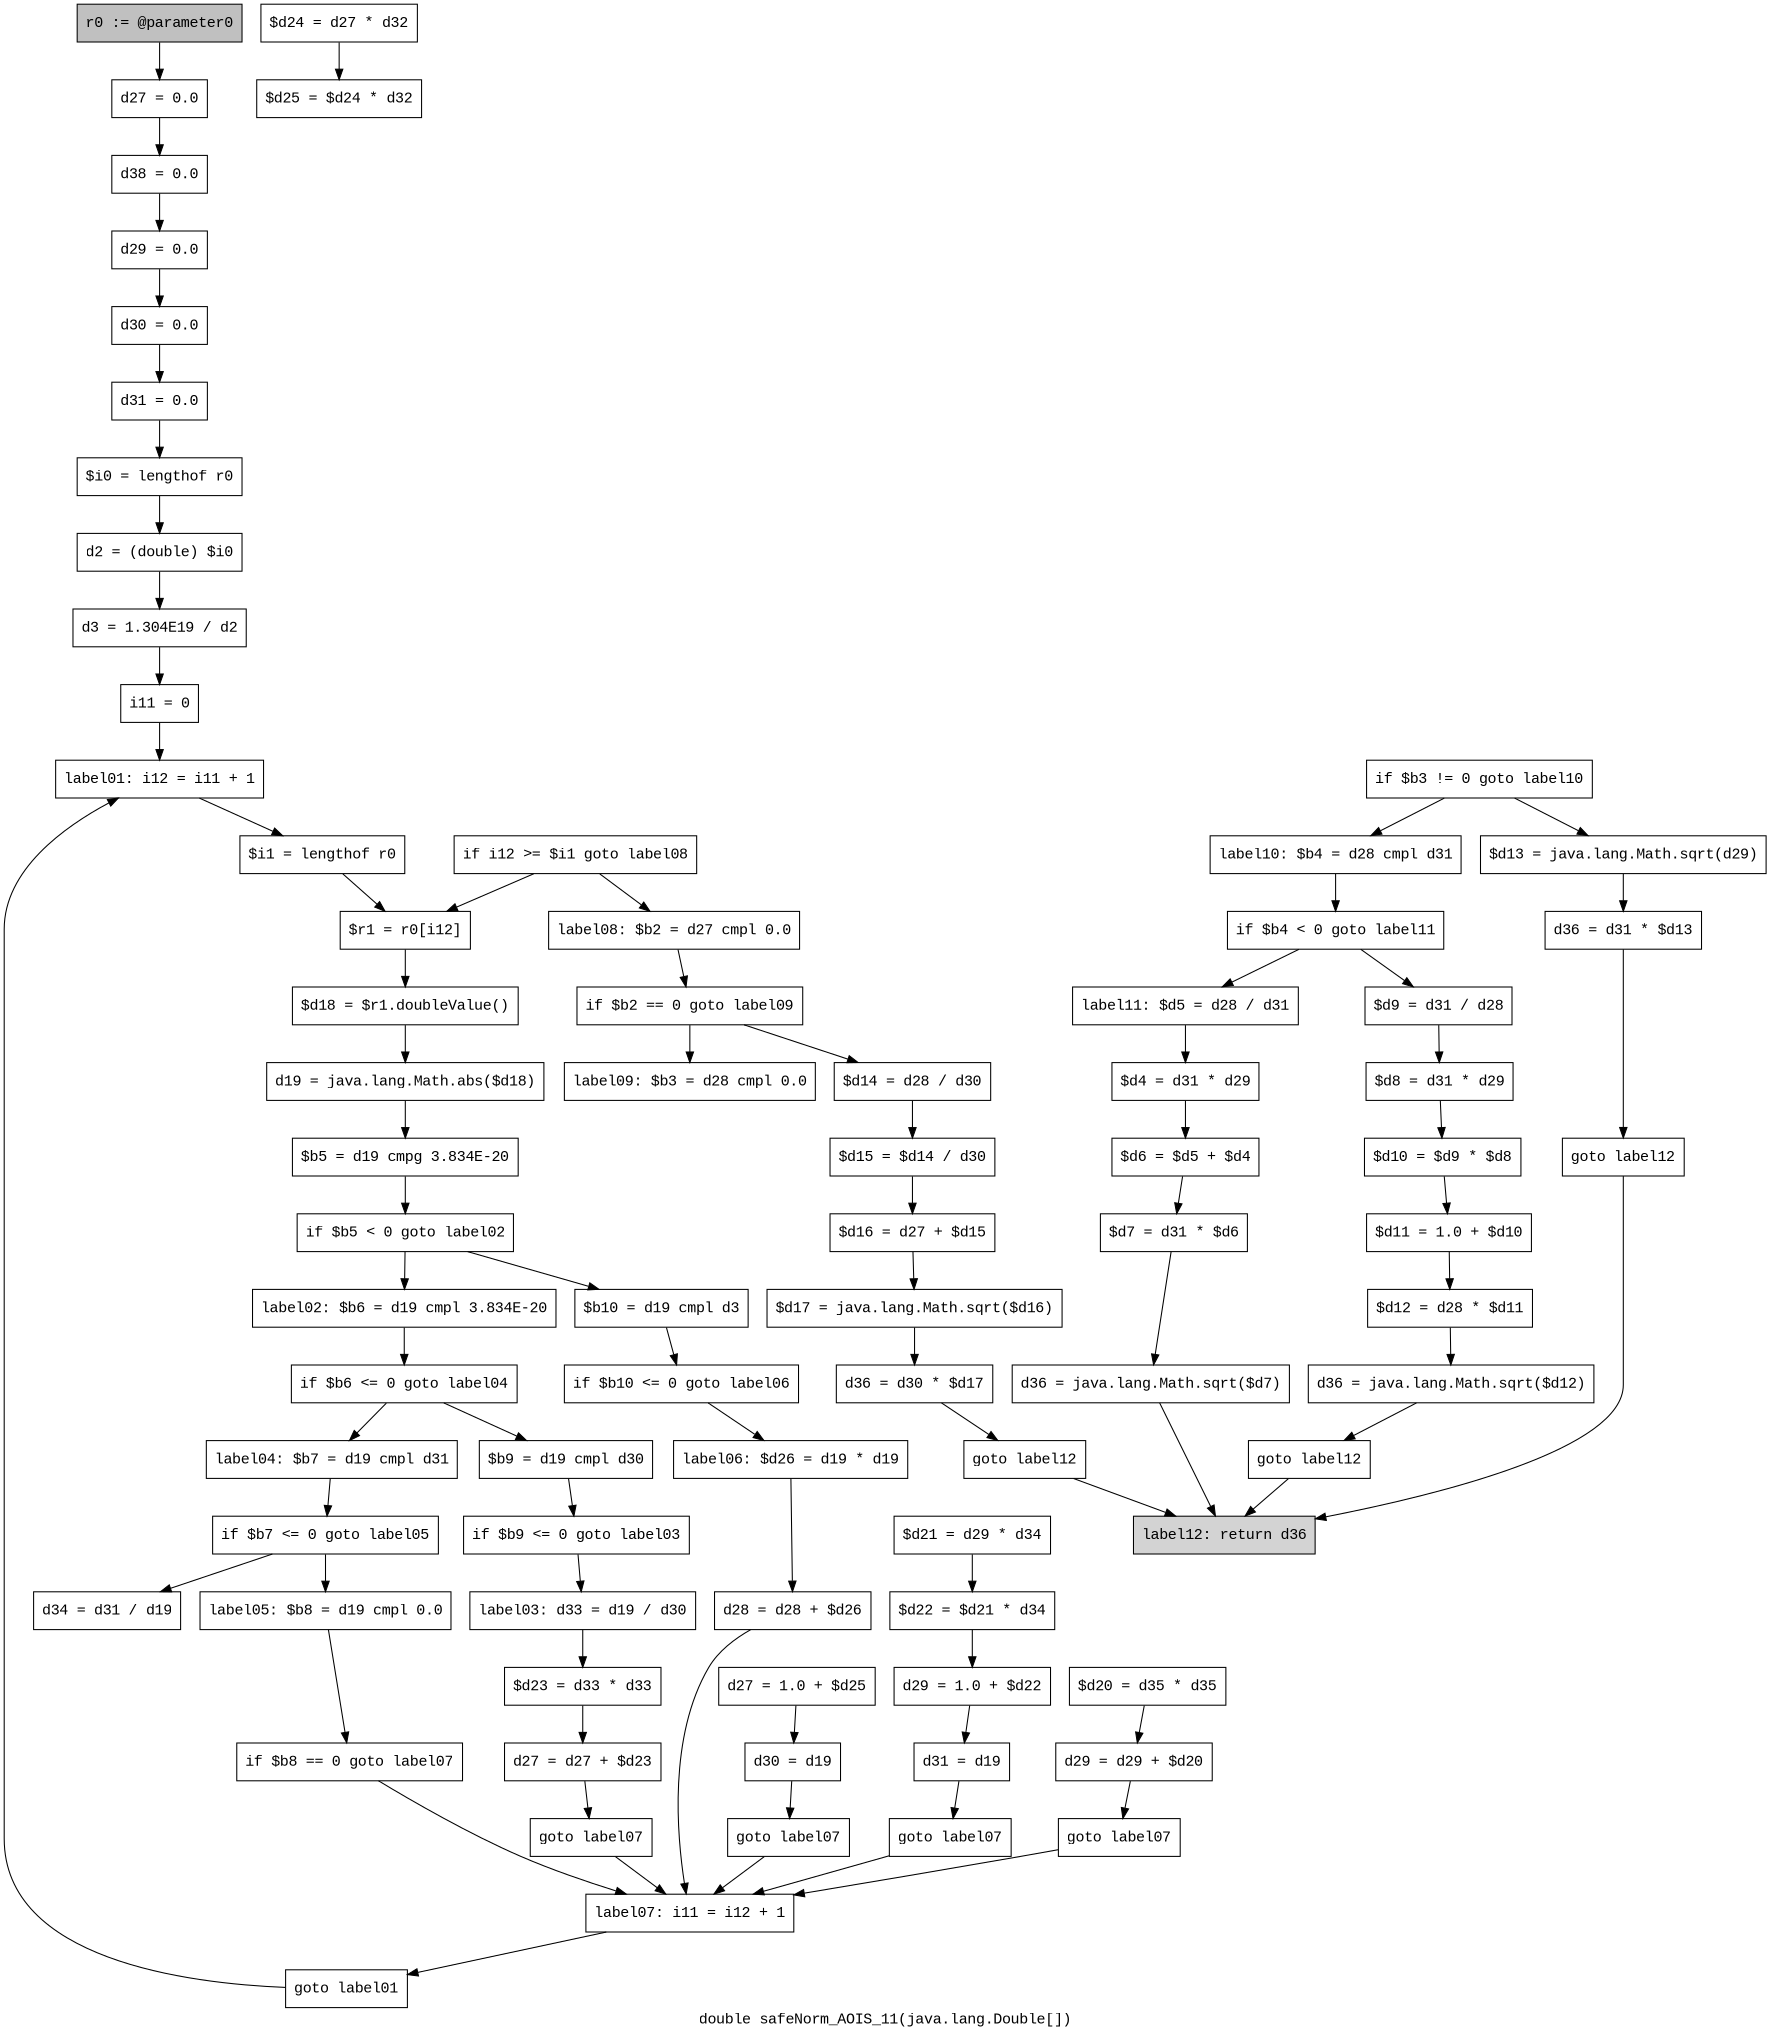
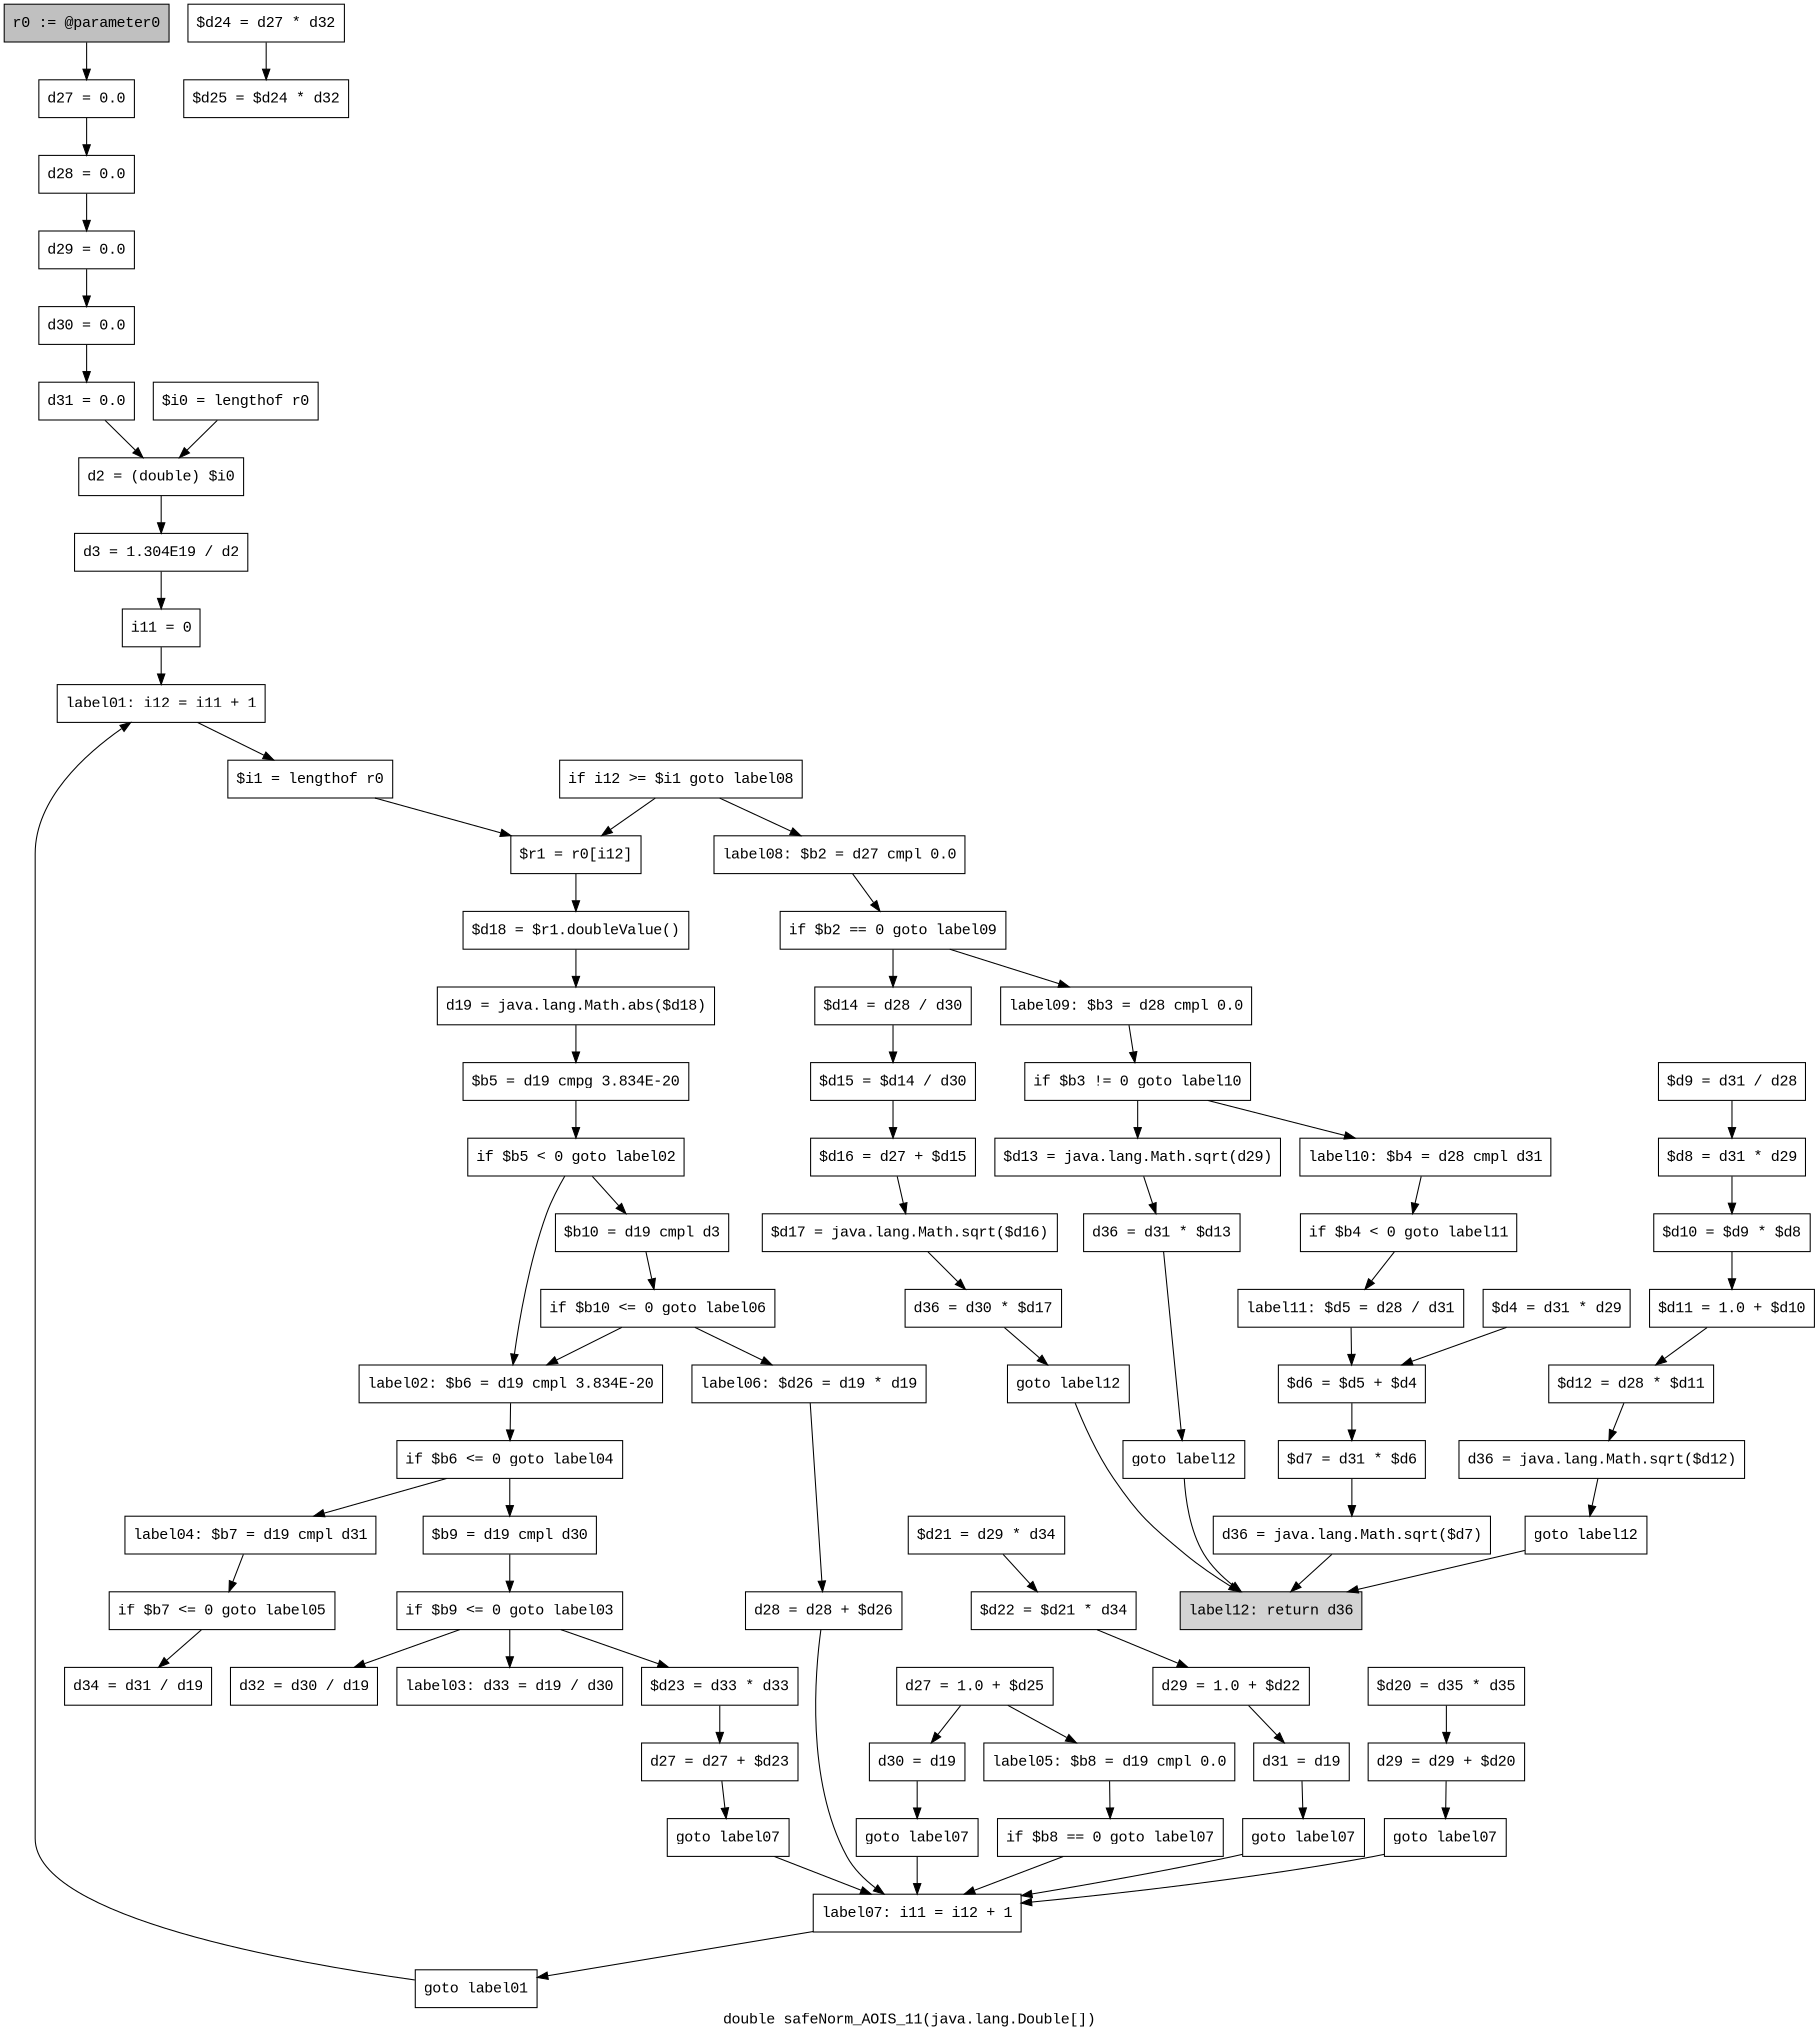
(160, 174) -> (87, 174)
(160, 434) -> (120, 435)
(1383, 965) -> none
none -> (1131, 1039)
(1185, 1039) -> (1351, 1341)
none -> (589, 1344)
(325, 1568) -> (1037, 1721)
(583, 1643) -> (610, 1647)
none -> (304, 1686)
